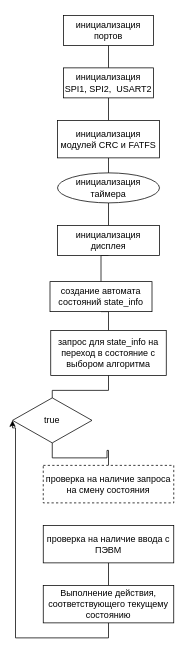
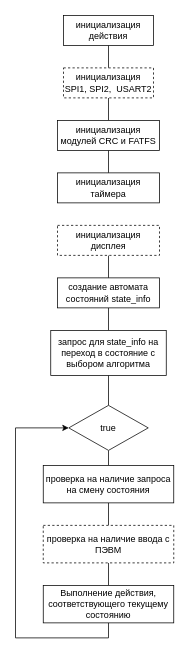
(108, 30) -> (108, 30)
(108, 83) -> (108, 83)
(108, 139) -> (108, 135)
(108, 188) -> (108, 188)
(108, 214) -> none
(108, 240) -> (108, 240)
(101, 297) -> (108, 293)
(52, 420) -> (108, 428)
(108, 484) -> (108, 484)
none -> (108, 514)
(108, 544) -> (108, 544)
